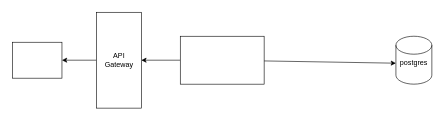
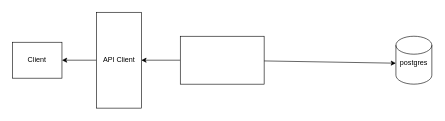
none -> (37, 60)
(119, 60) -> (119, 60)
